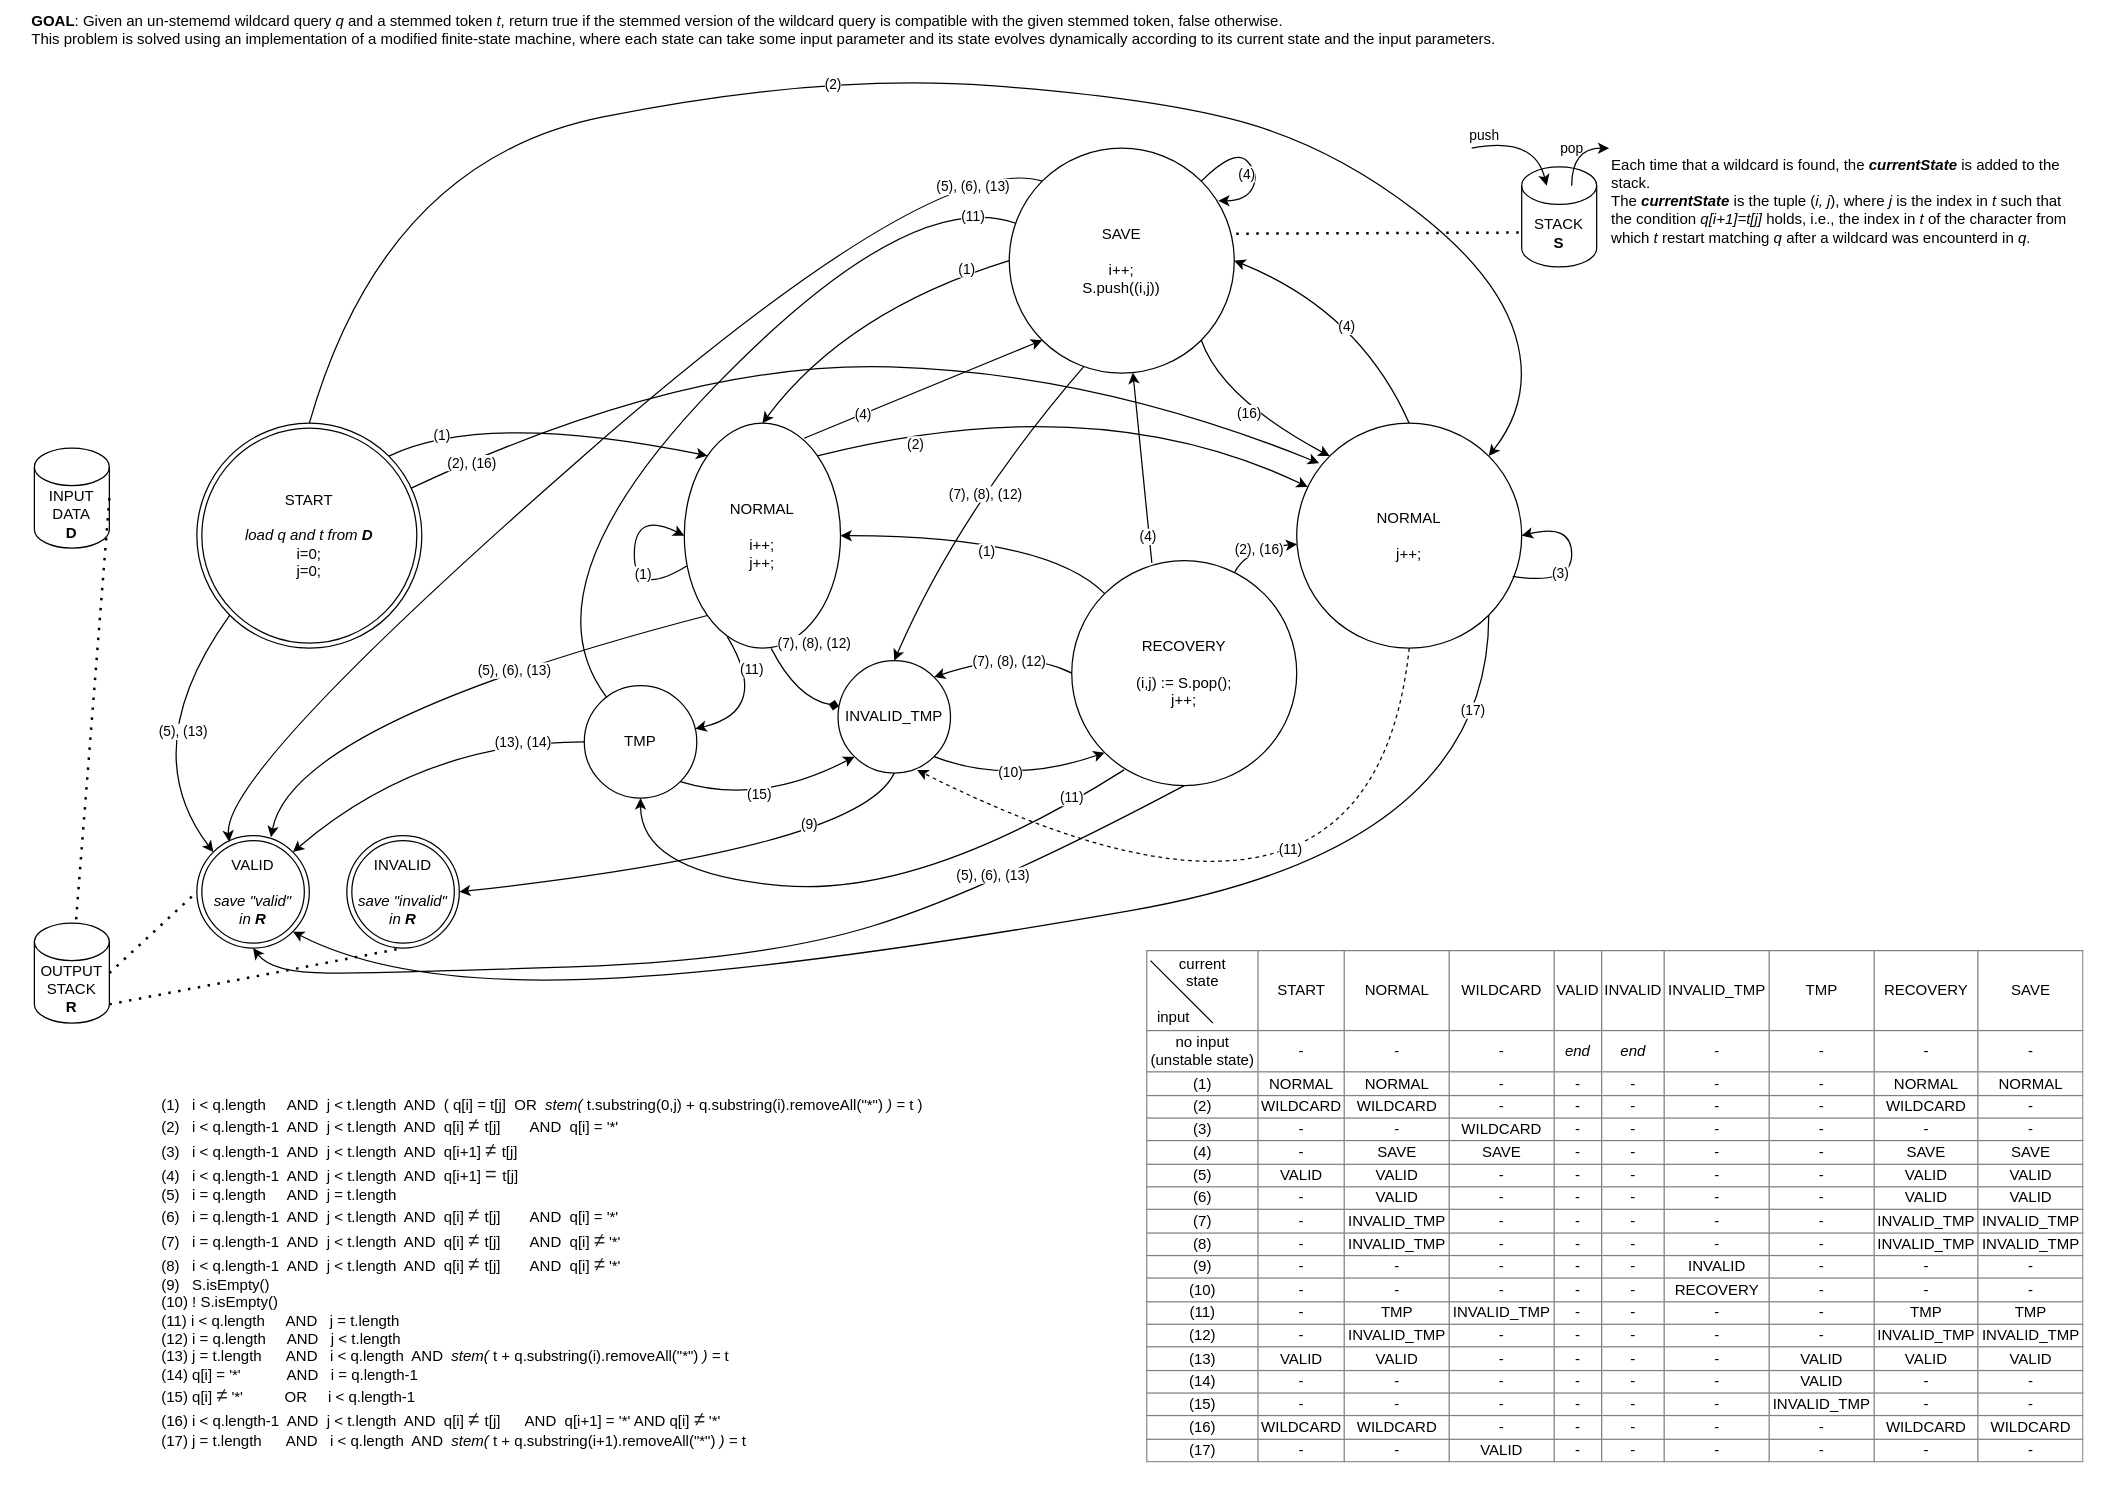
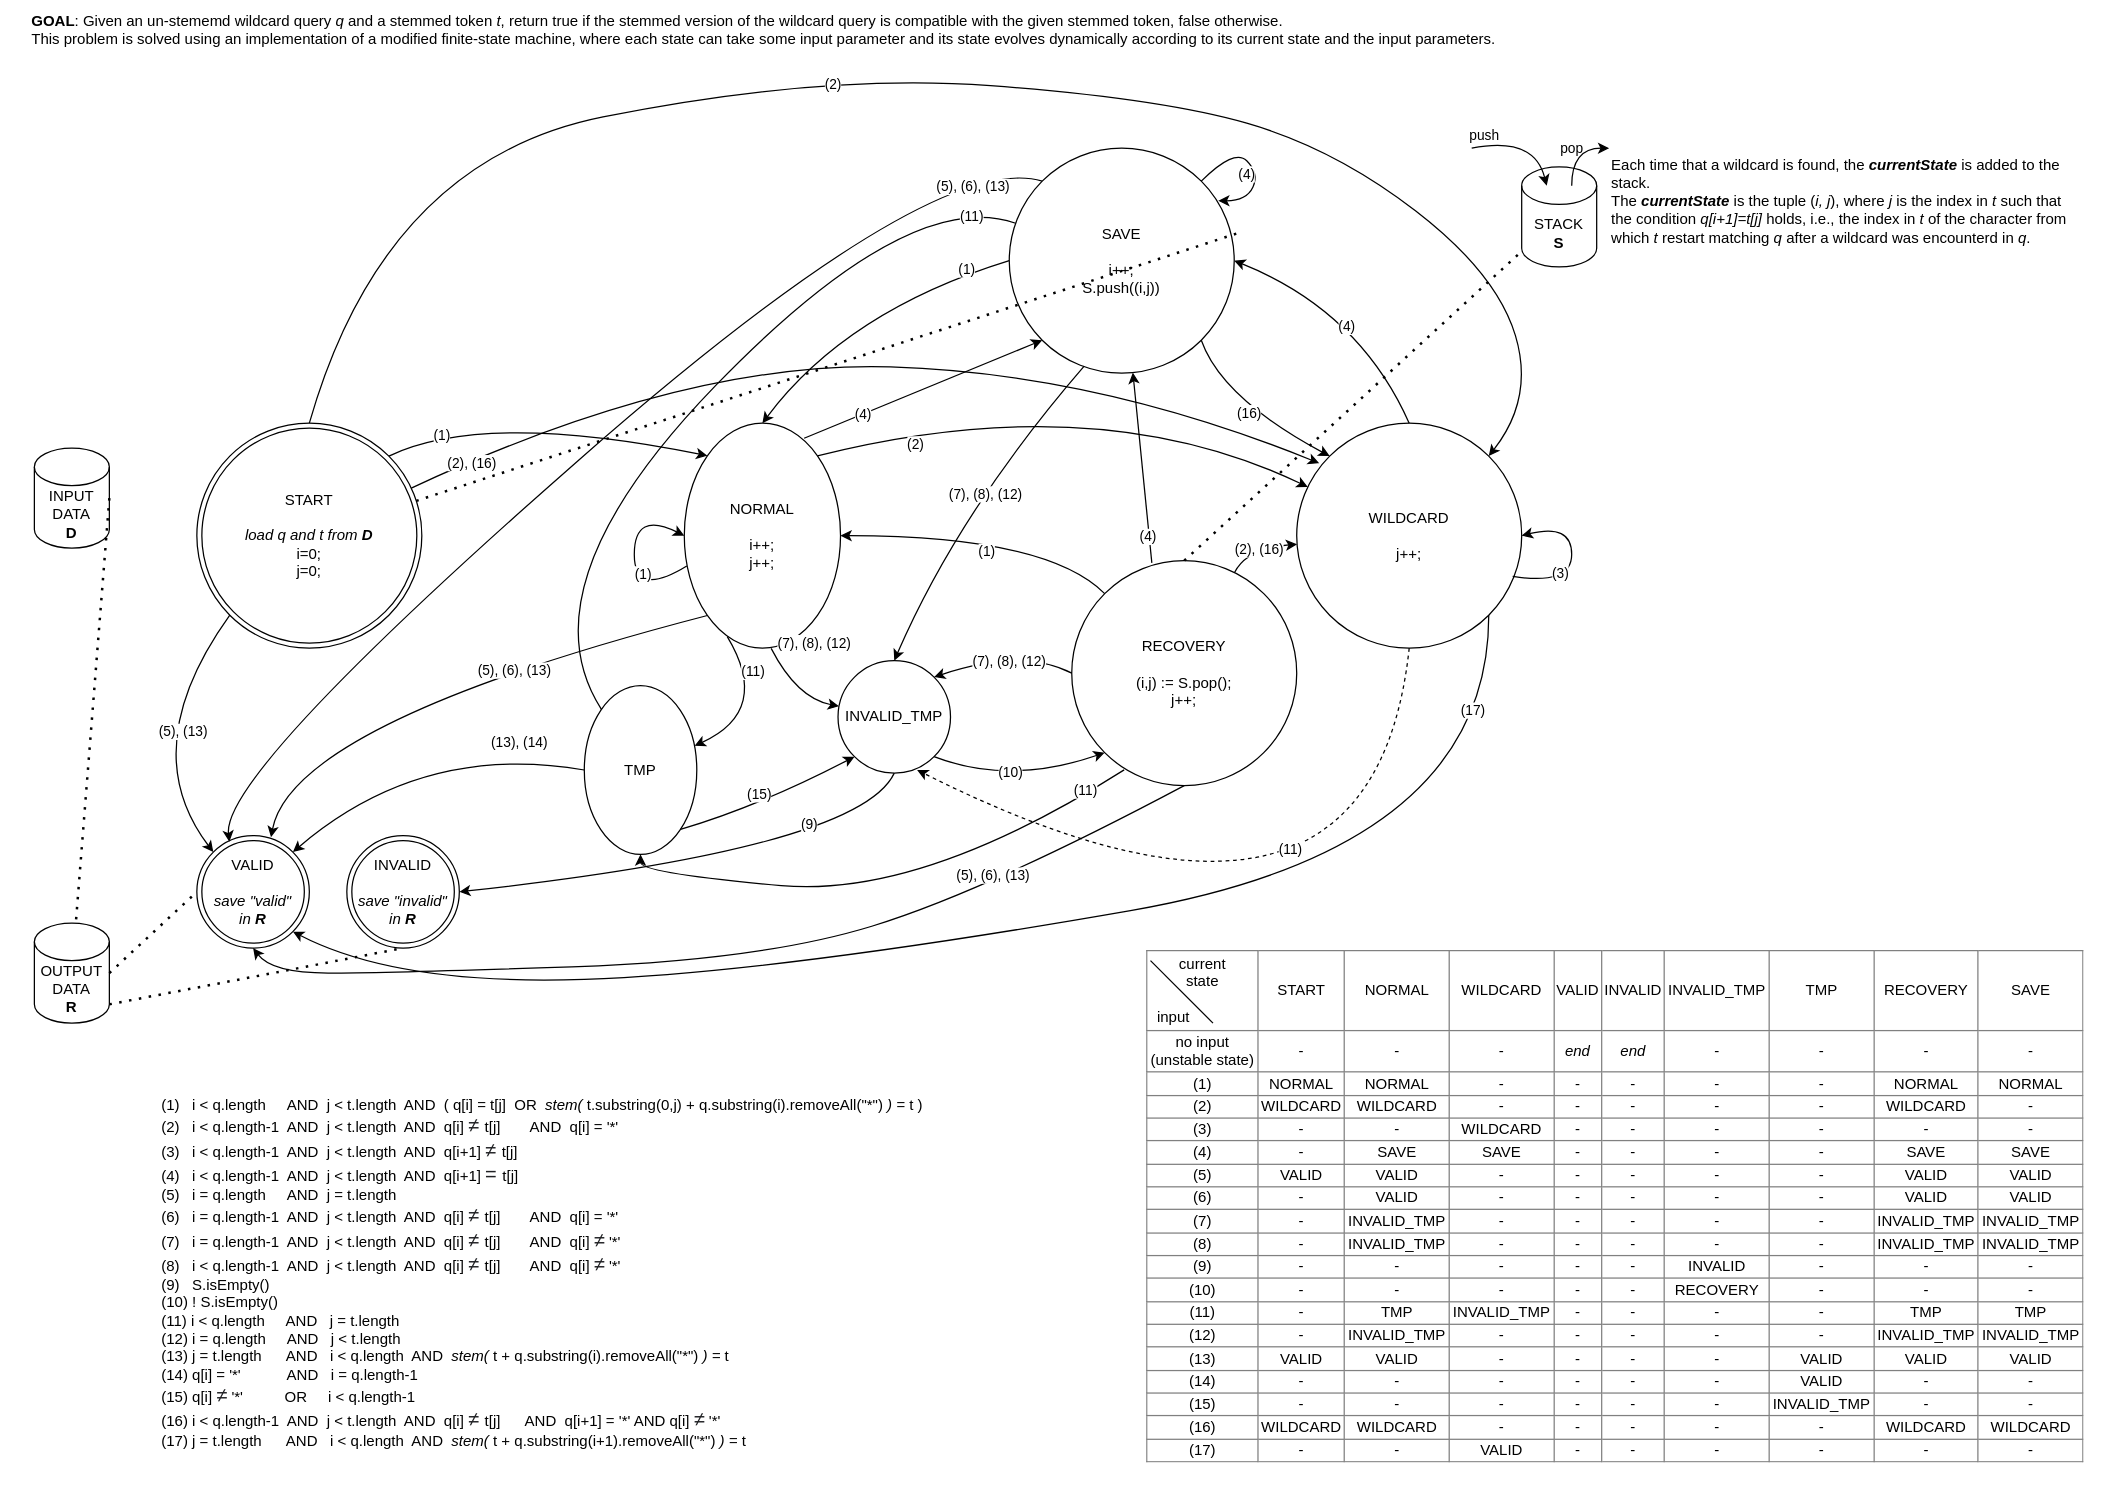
(1337, 233) -> (1035, 299)
none -> (1399, 364)
(1409, 536) -> (1409, 536)
(829, 704) -> (829, 704)
(641, 742) -> (641, 770)
(72, 989) -> (72, 989)
